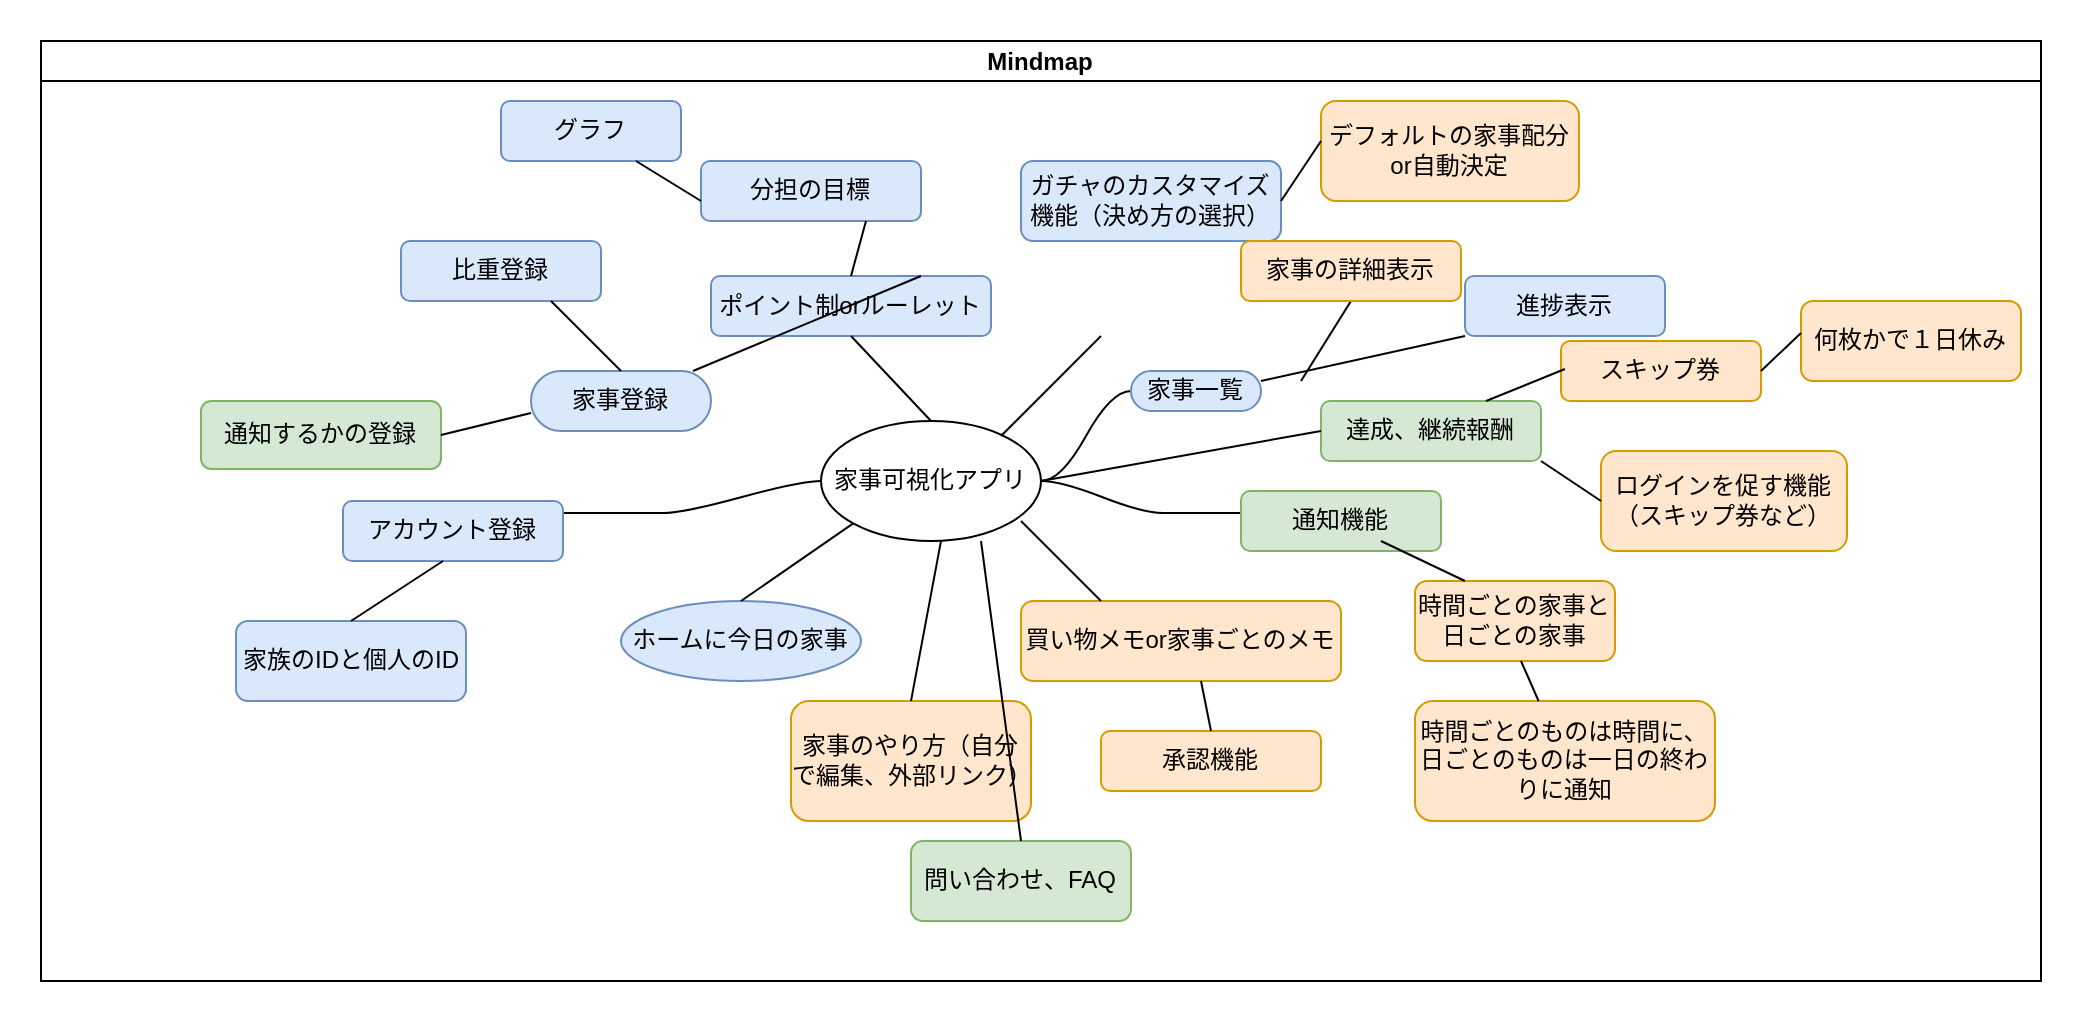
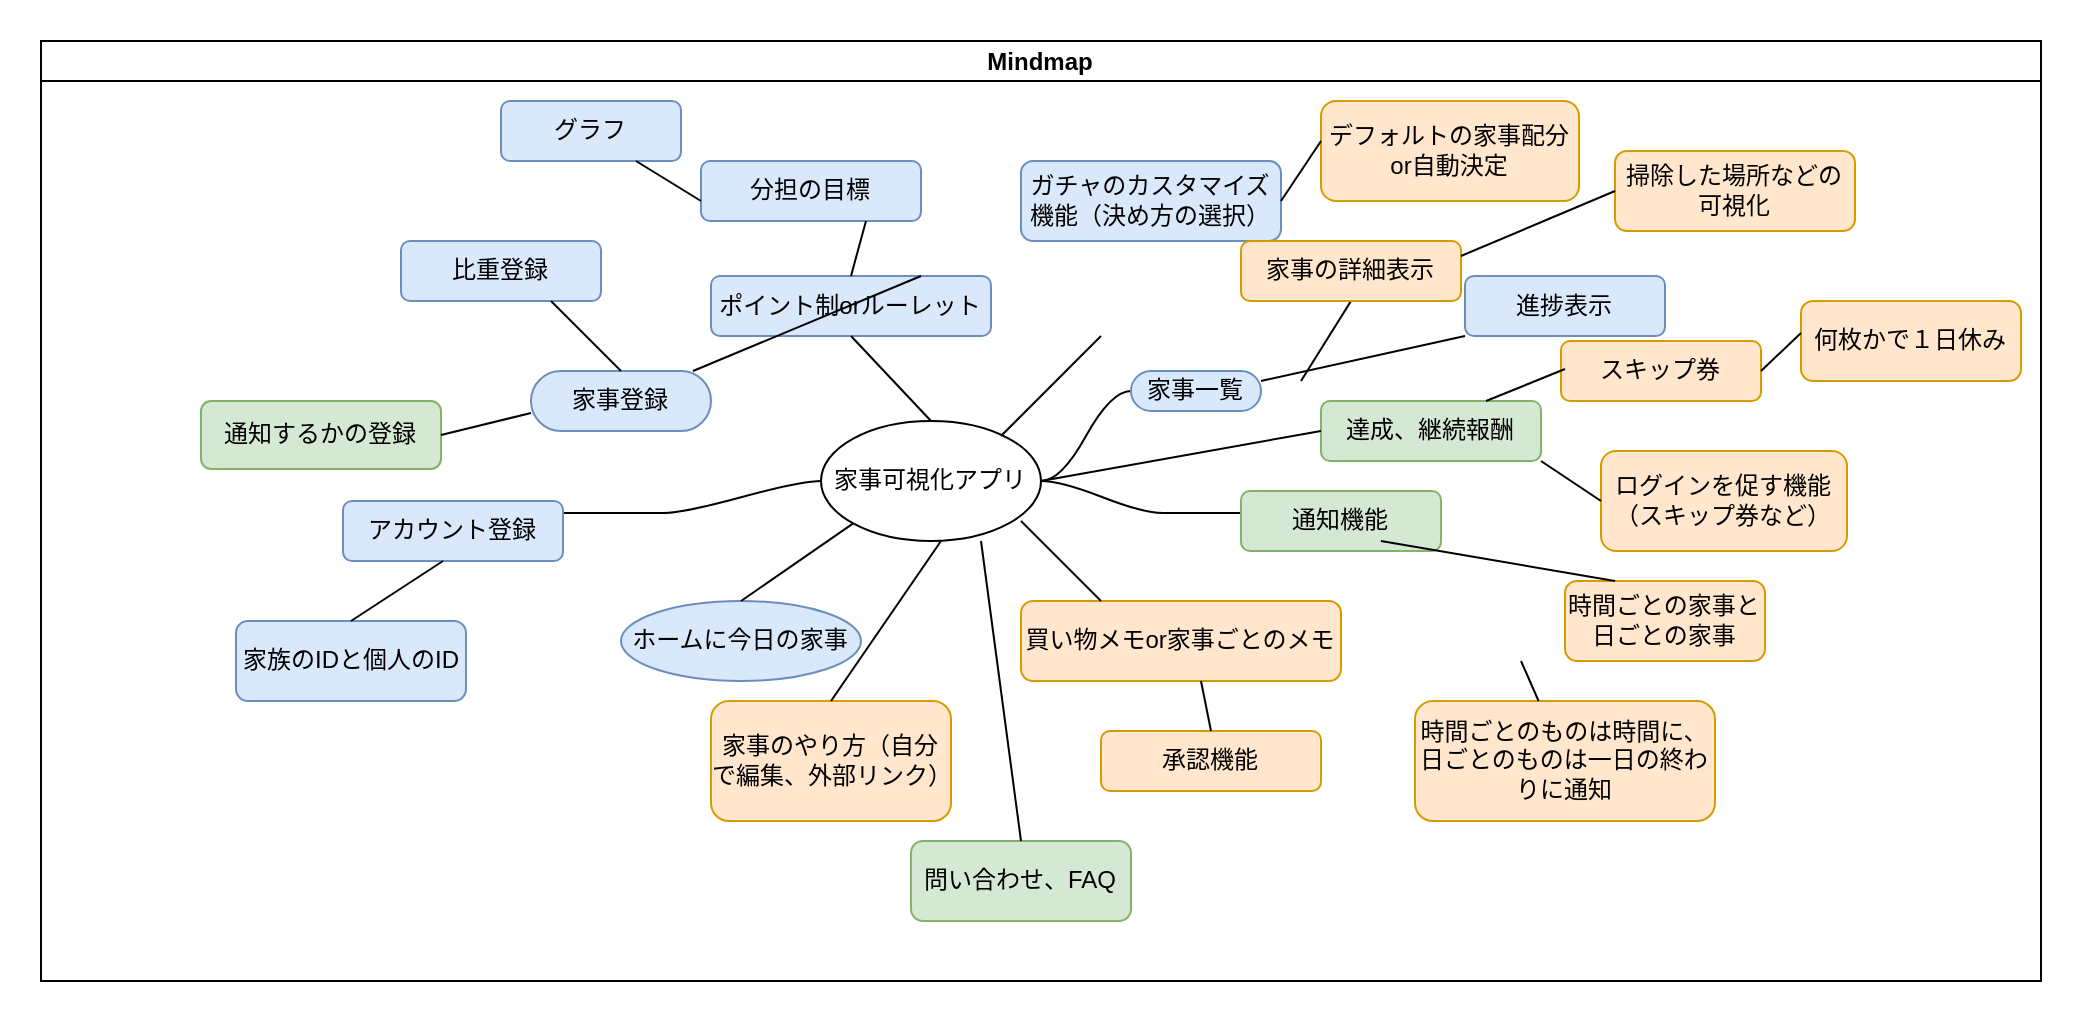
none -> (1735, 191)
none -> (1538, 224)
(1515, 621) -> (1665, 621)
(911, 761) -> (831, 761)
